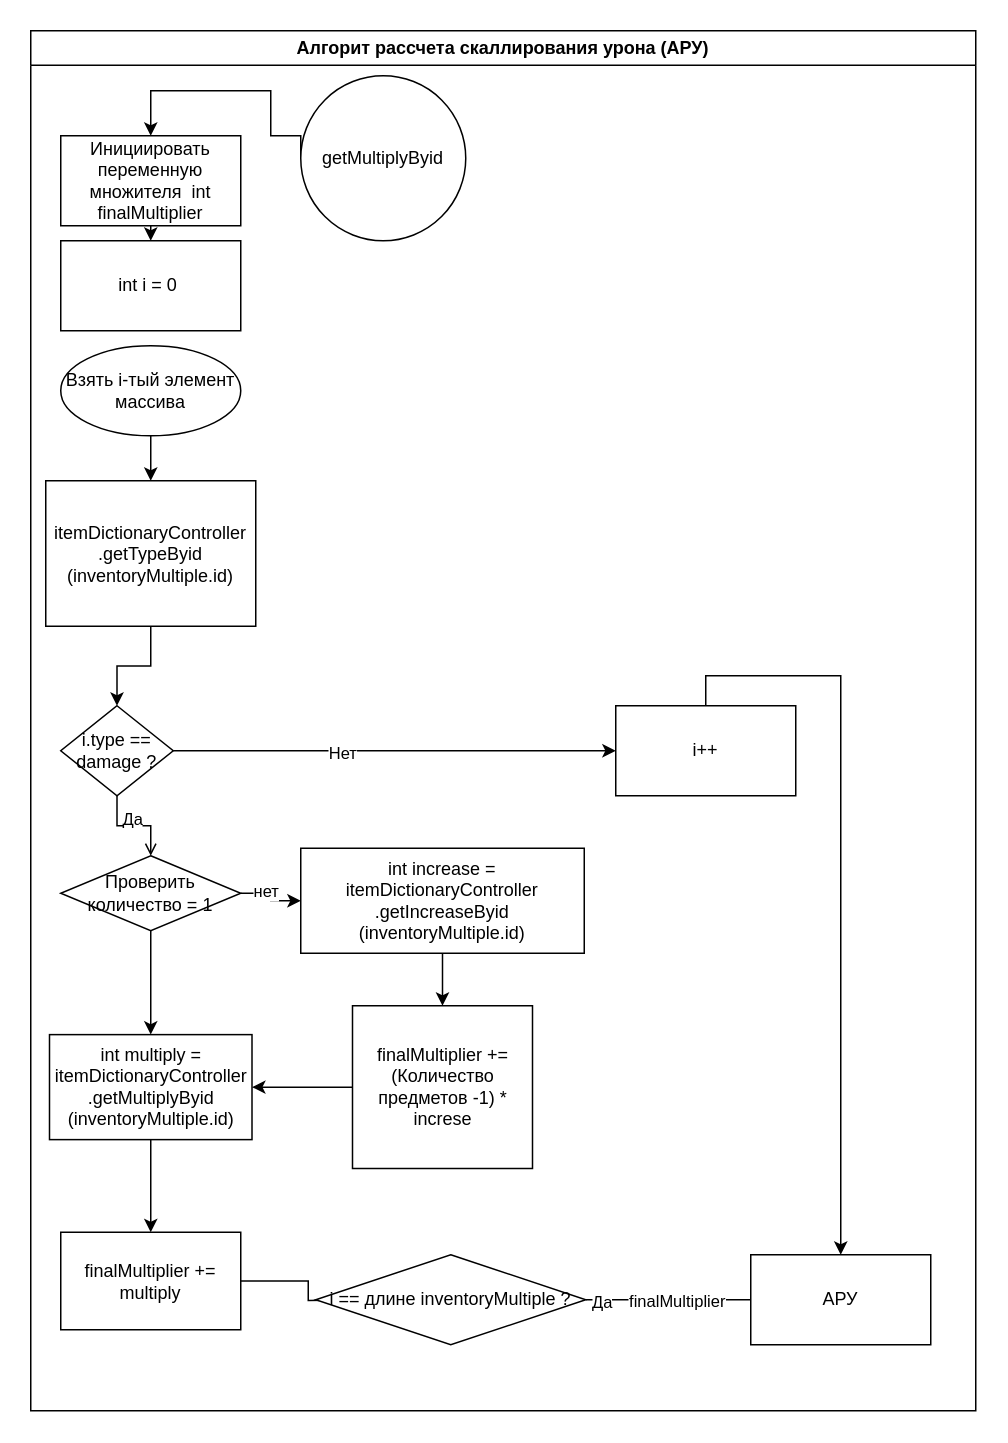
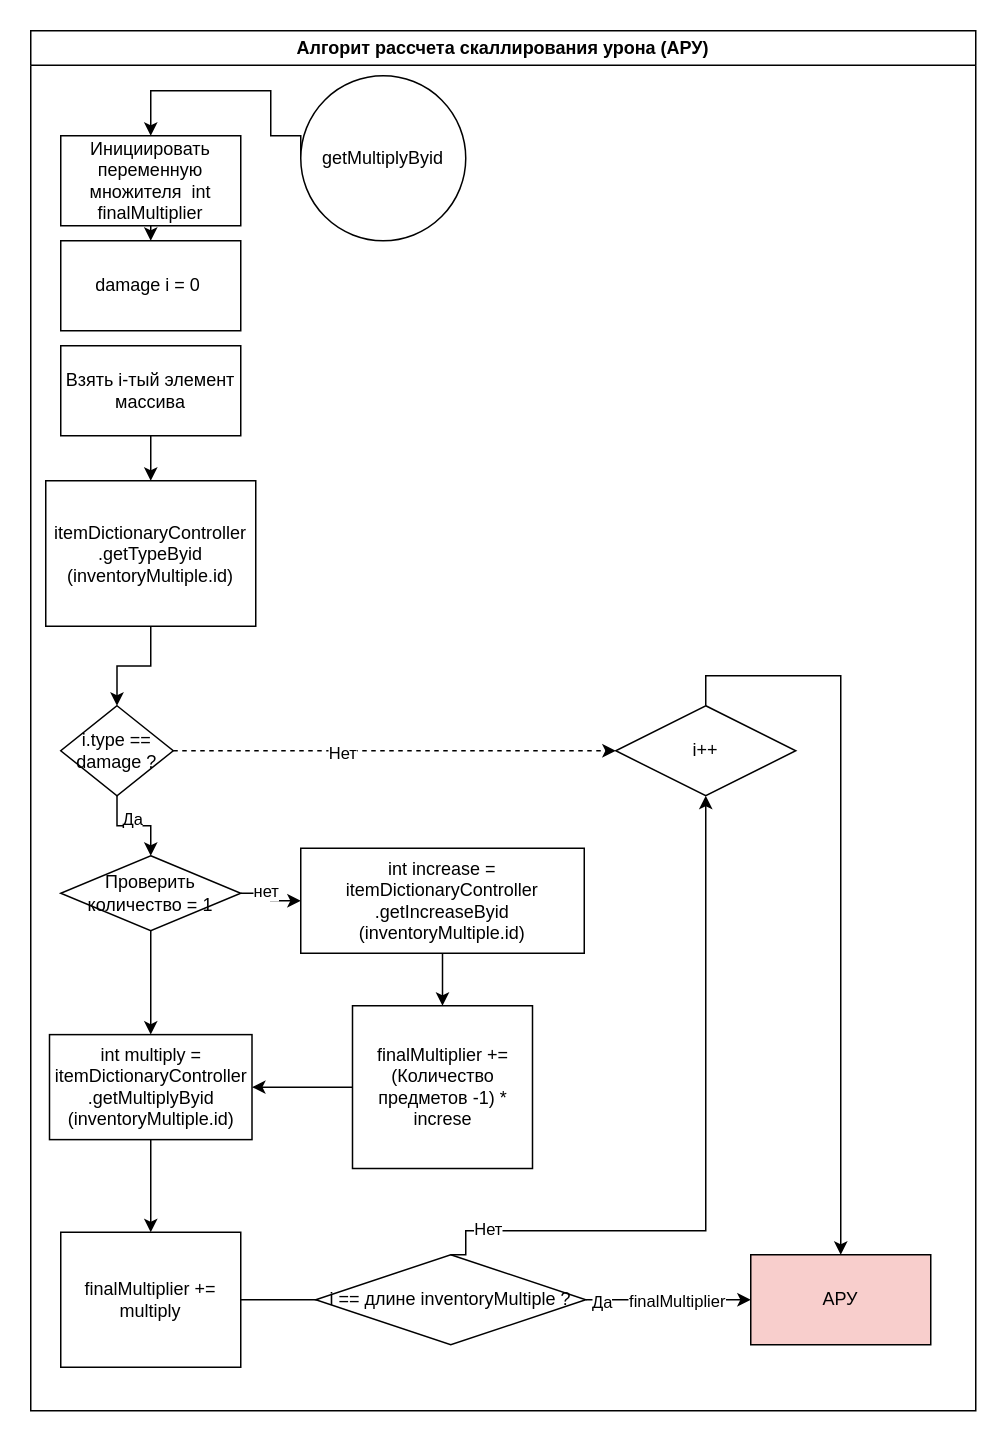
(151, 286) -> (151, 286)
(151, 391) -> (151, 391)
(480, 751) -> (480, 751)
(706, 751) -> (706, 751)
(151, 846) -> (151, 844)
none -> (706, 1158)
(151, 1281) -> (151, 1300)
(743, 1300) -> (739, 1300)
(841, 1300) -> (841, 1300)
